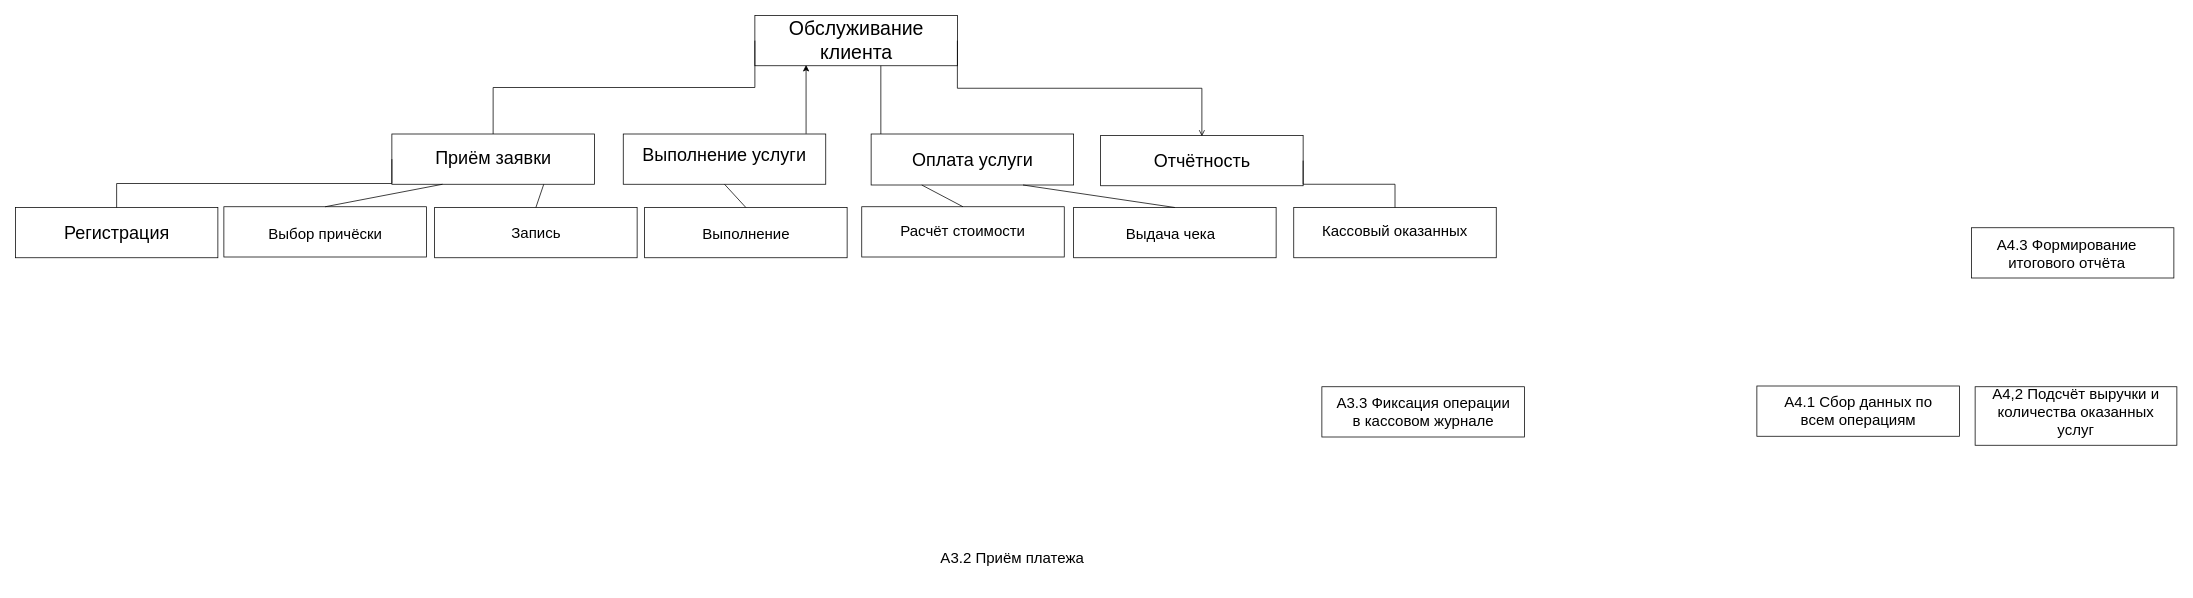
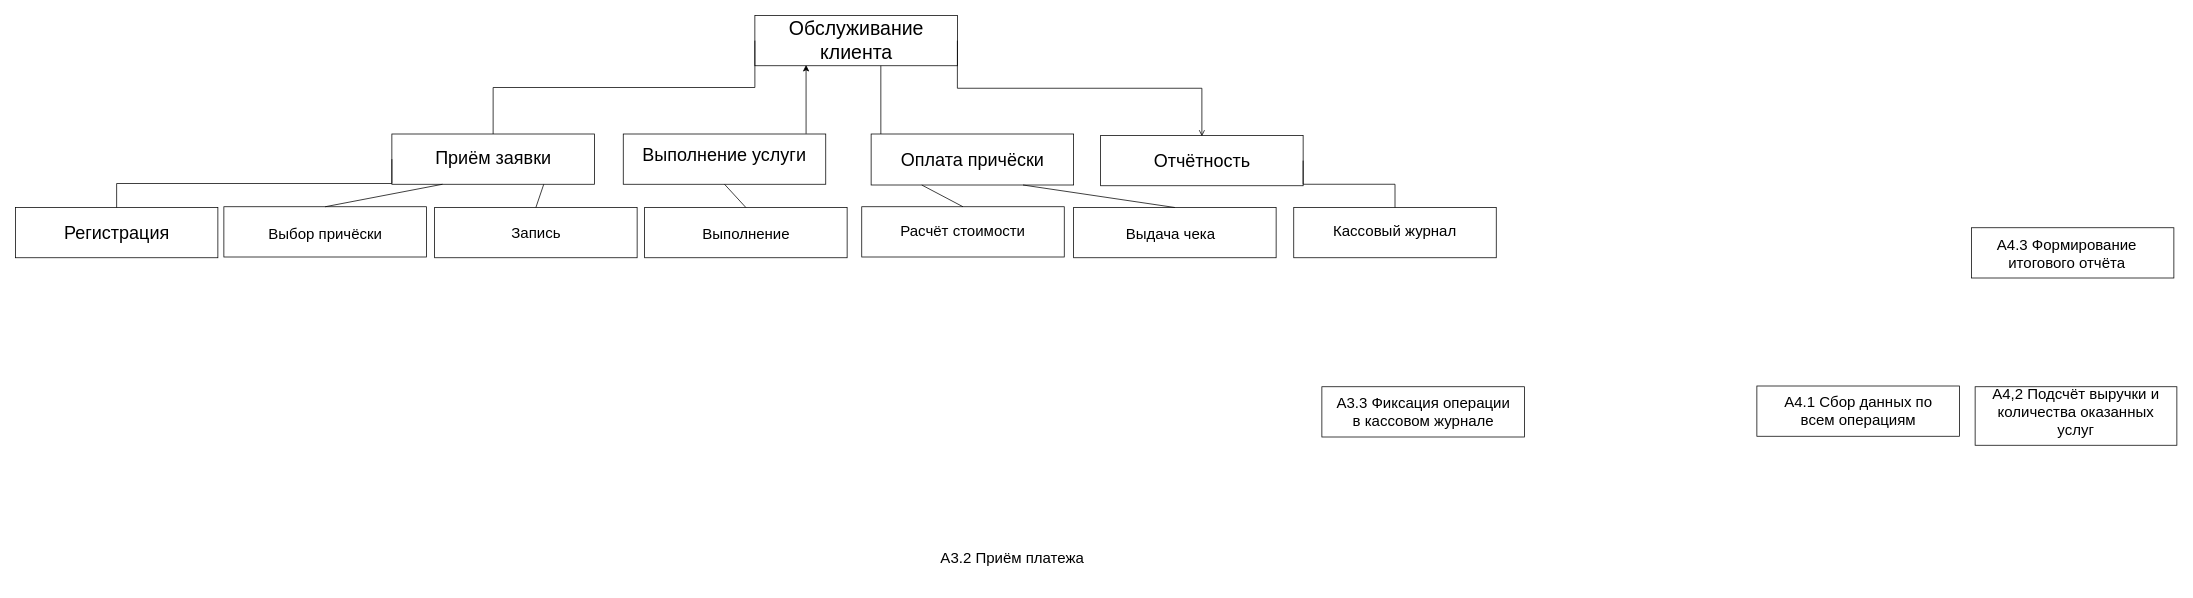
(973, 160) -> (973, 160)
(1395, 231) -> (1395, 231)
